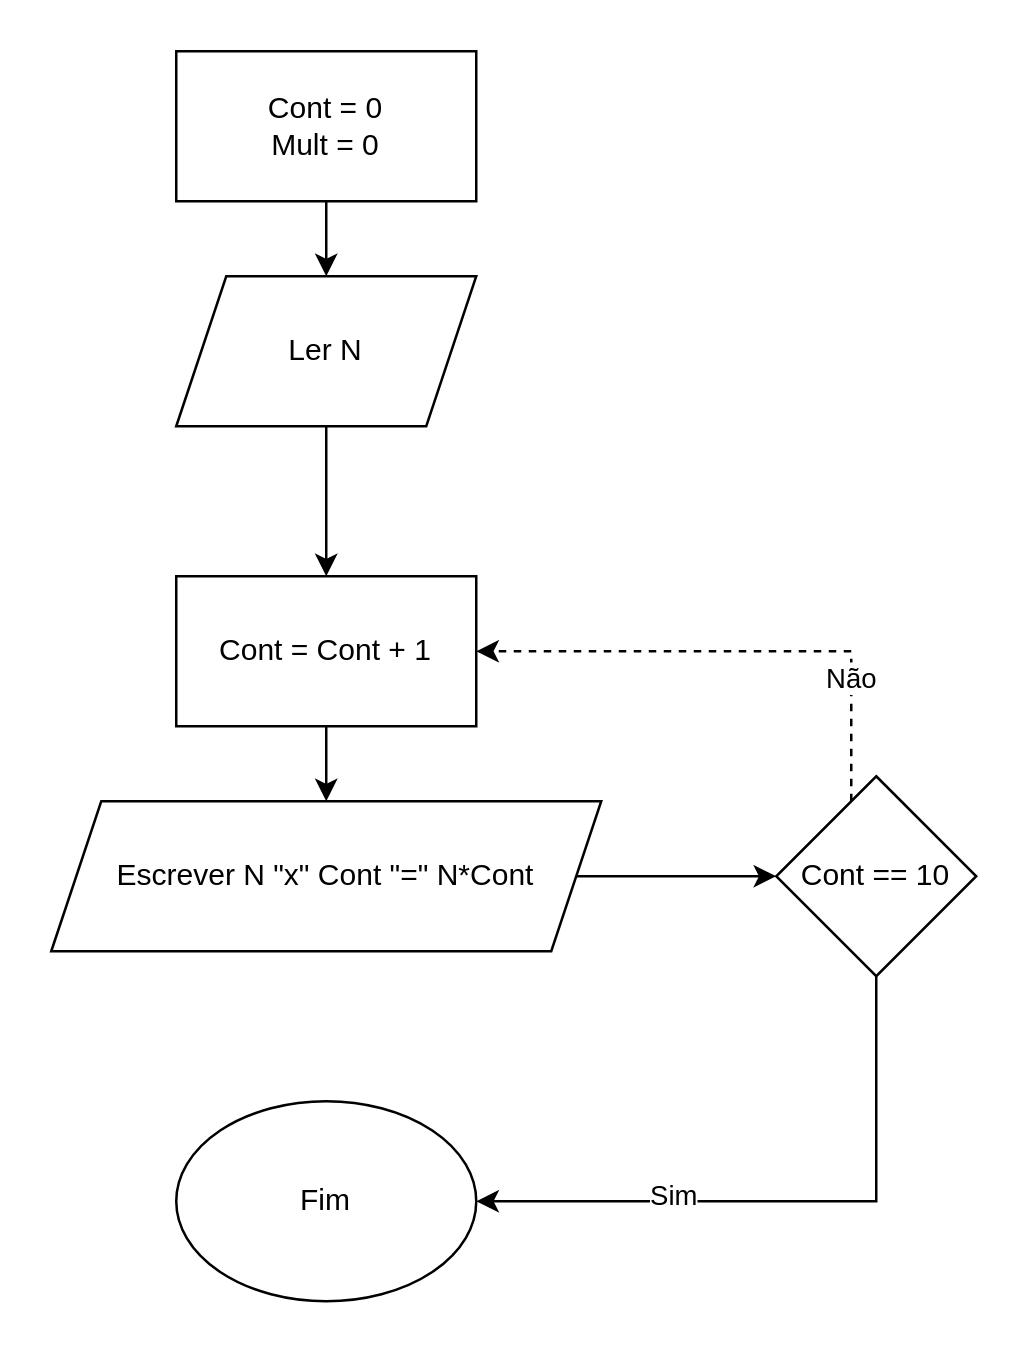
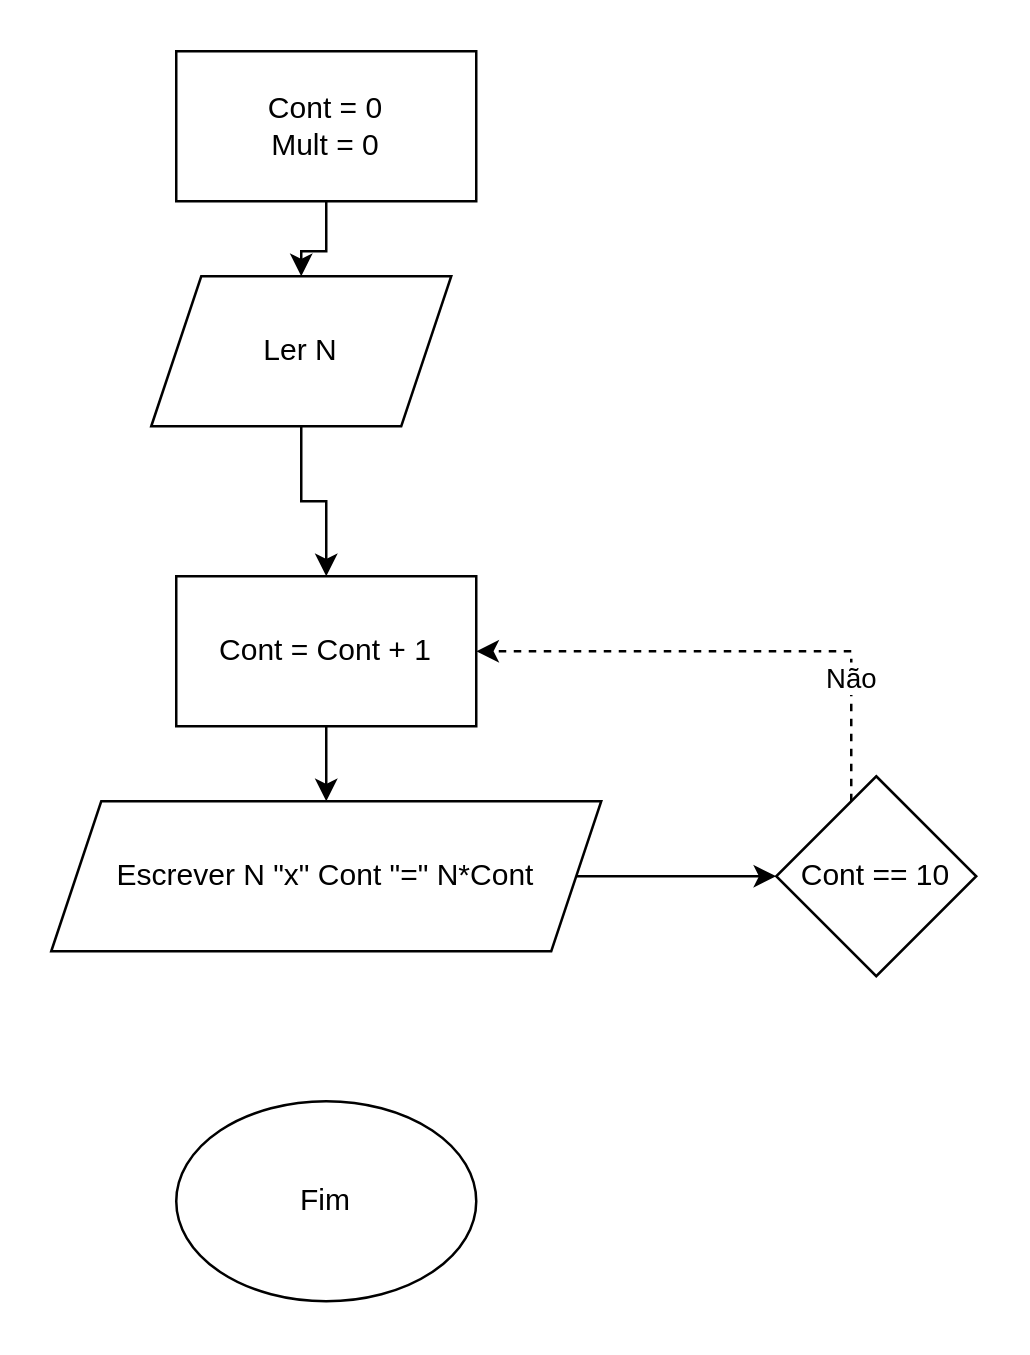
(326, 351) -> (301, 351)
(797, 1201) -> none
